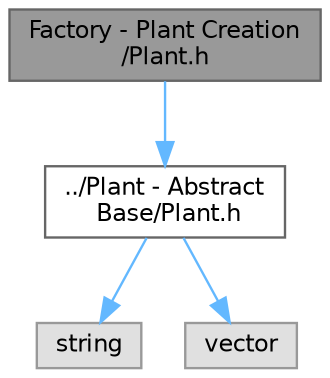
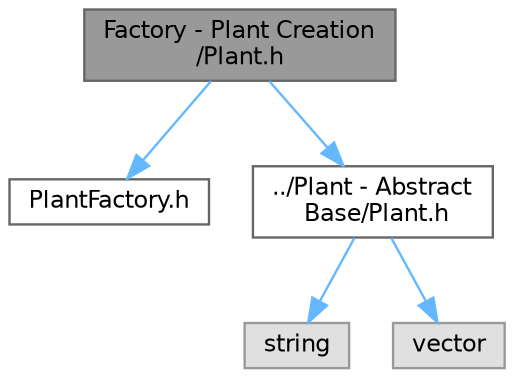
none -> (109, 202)
